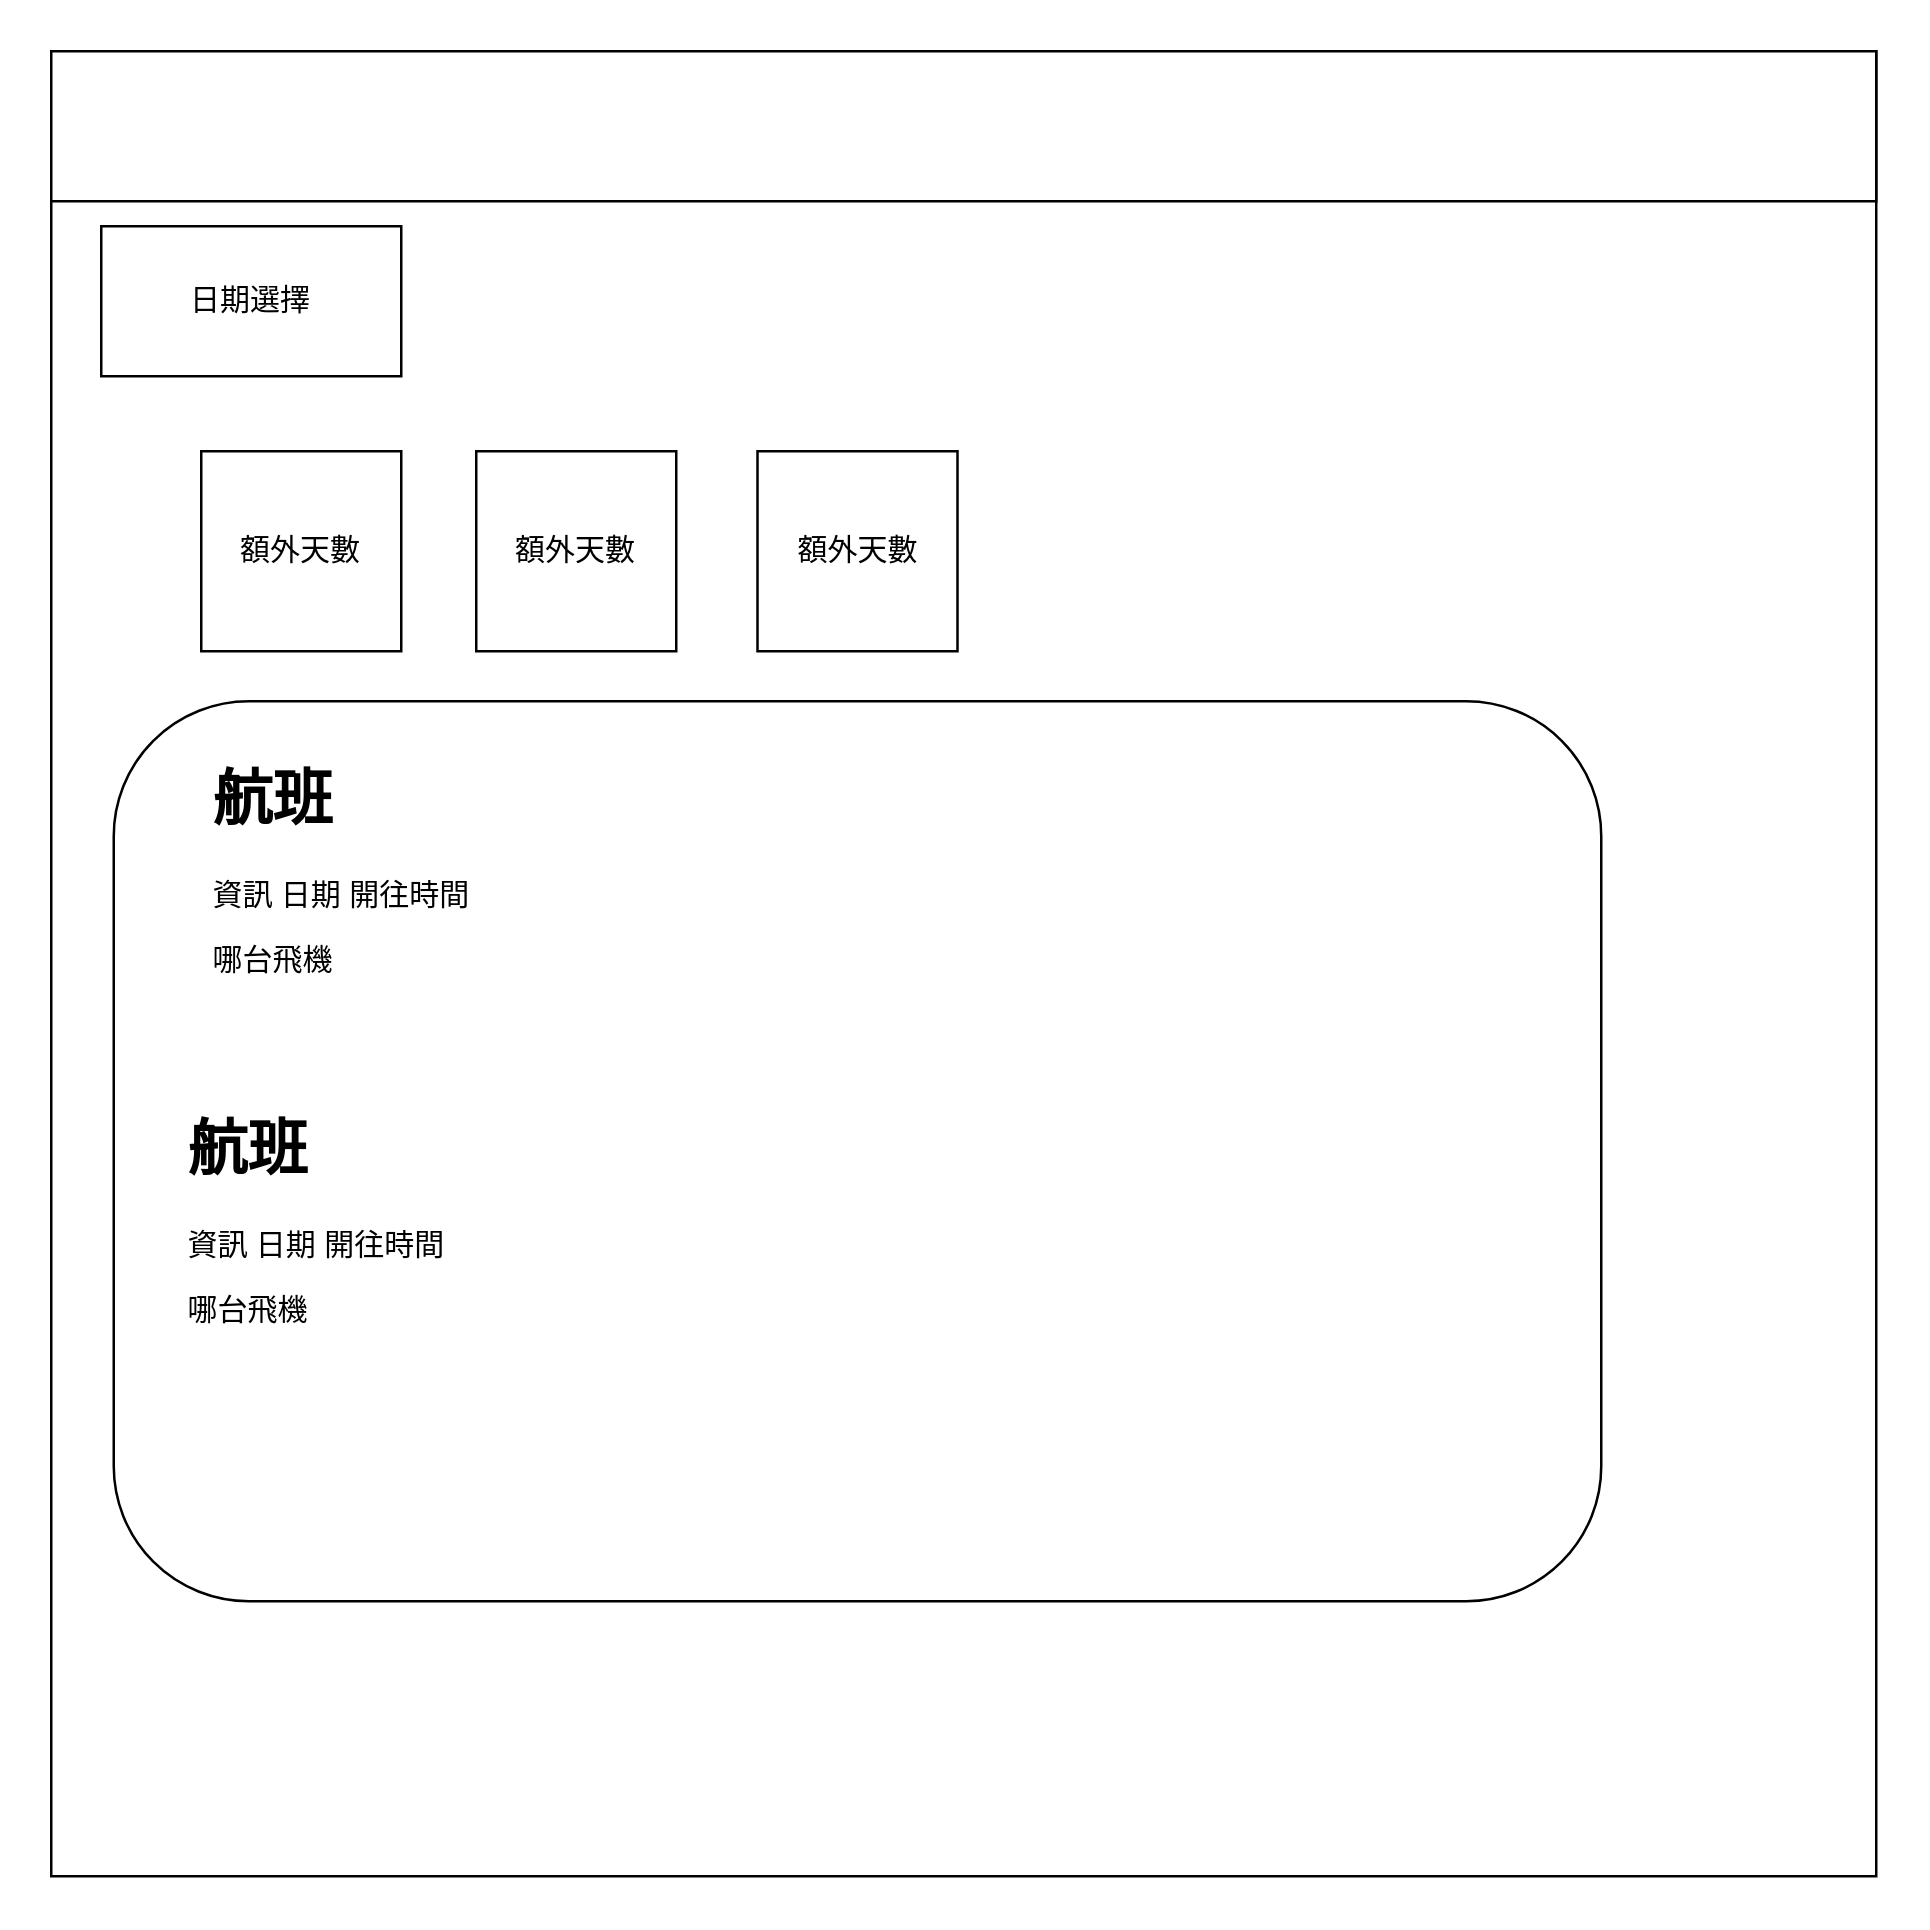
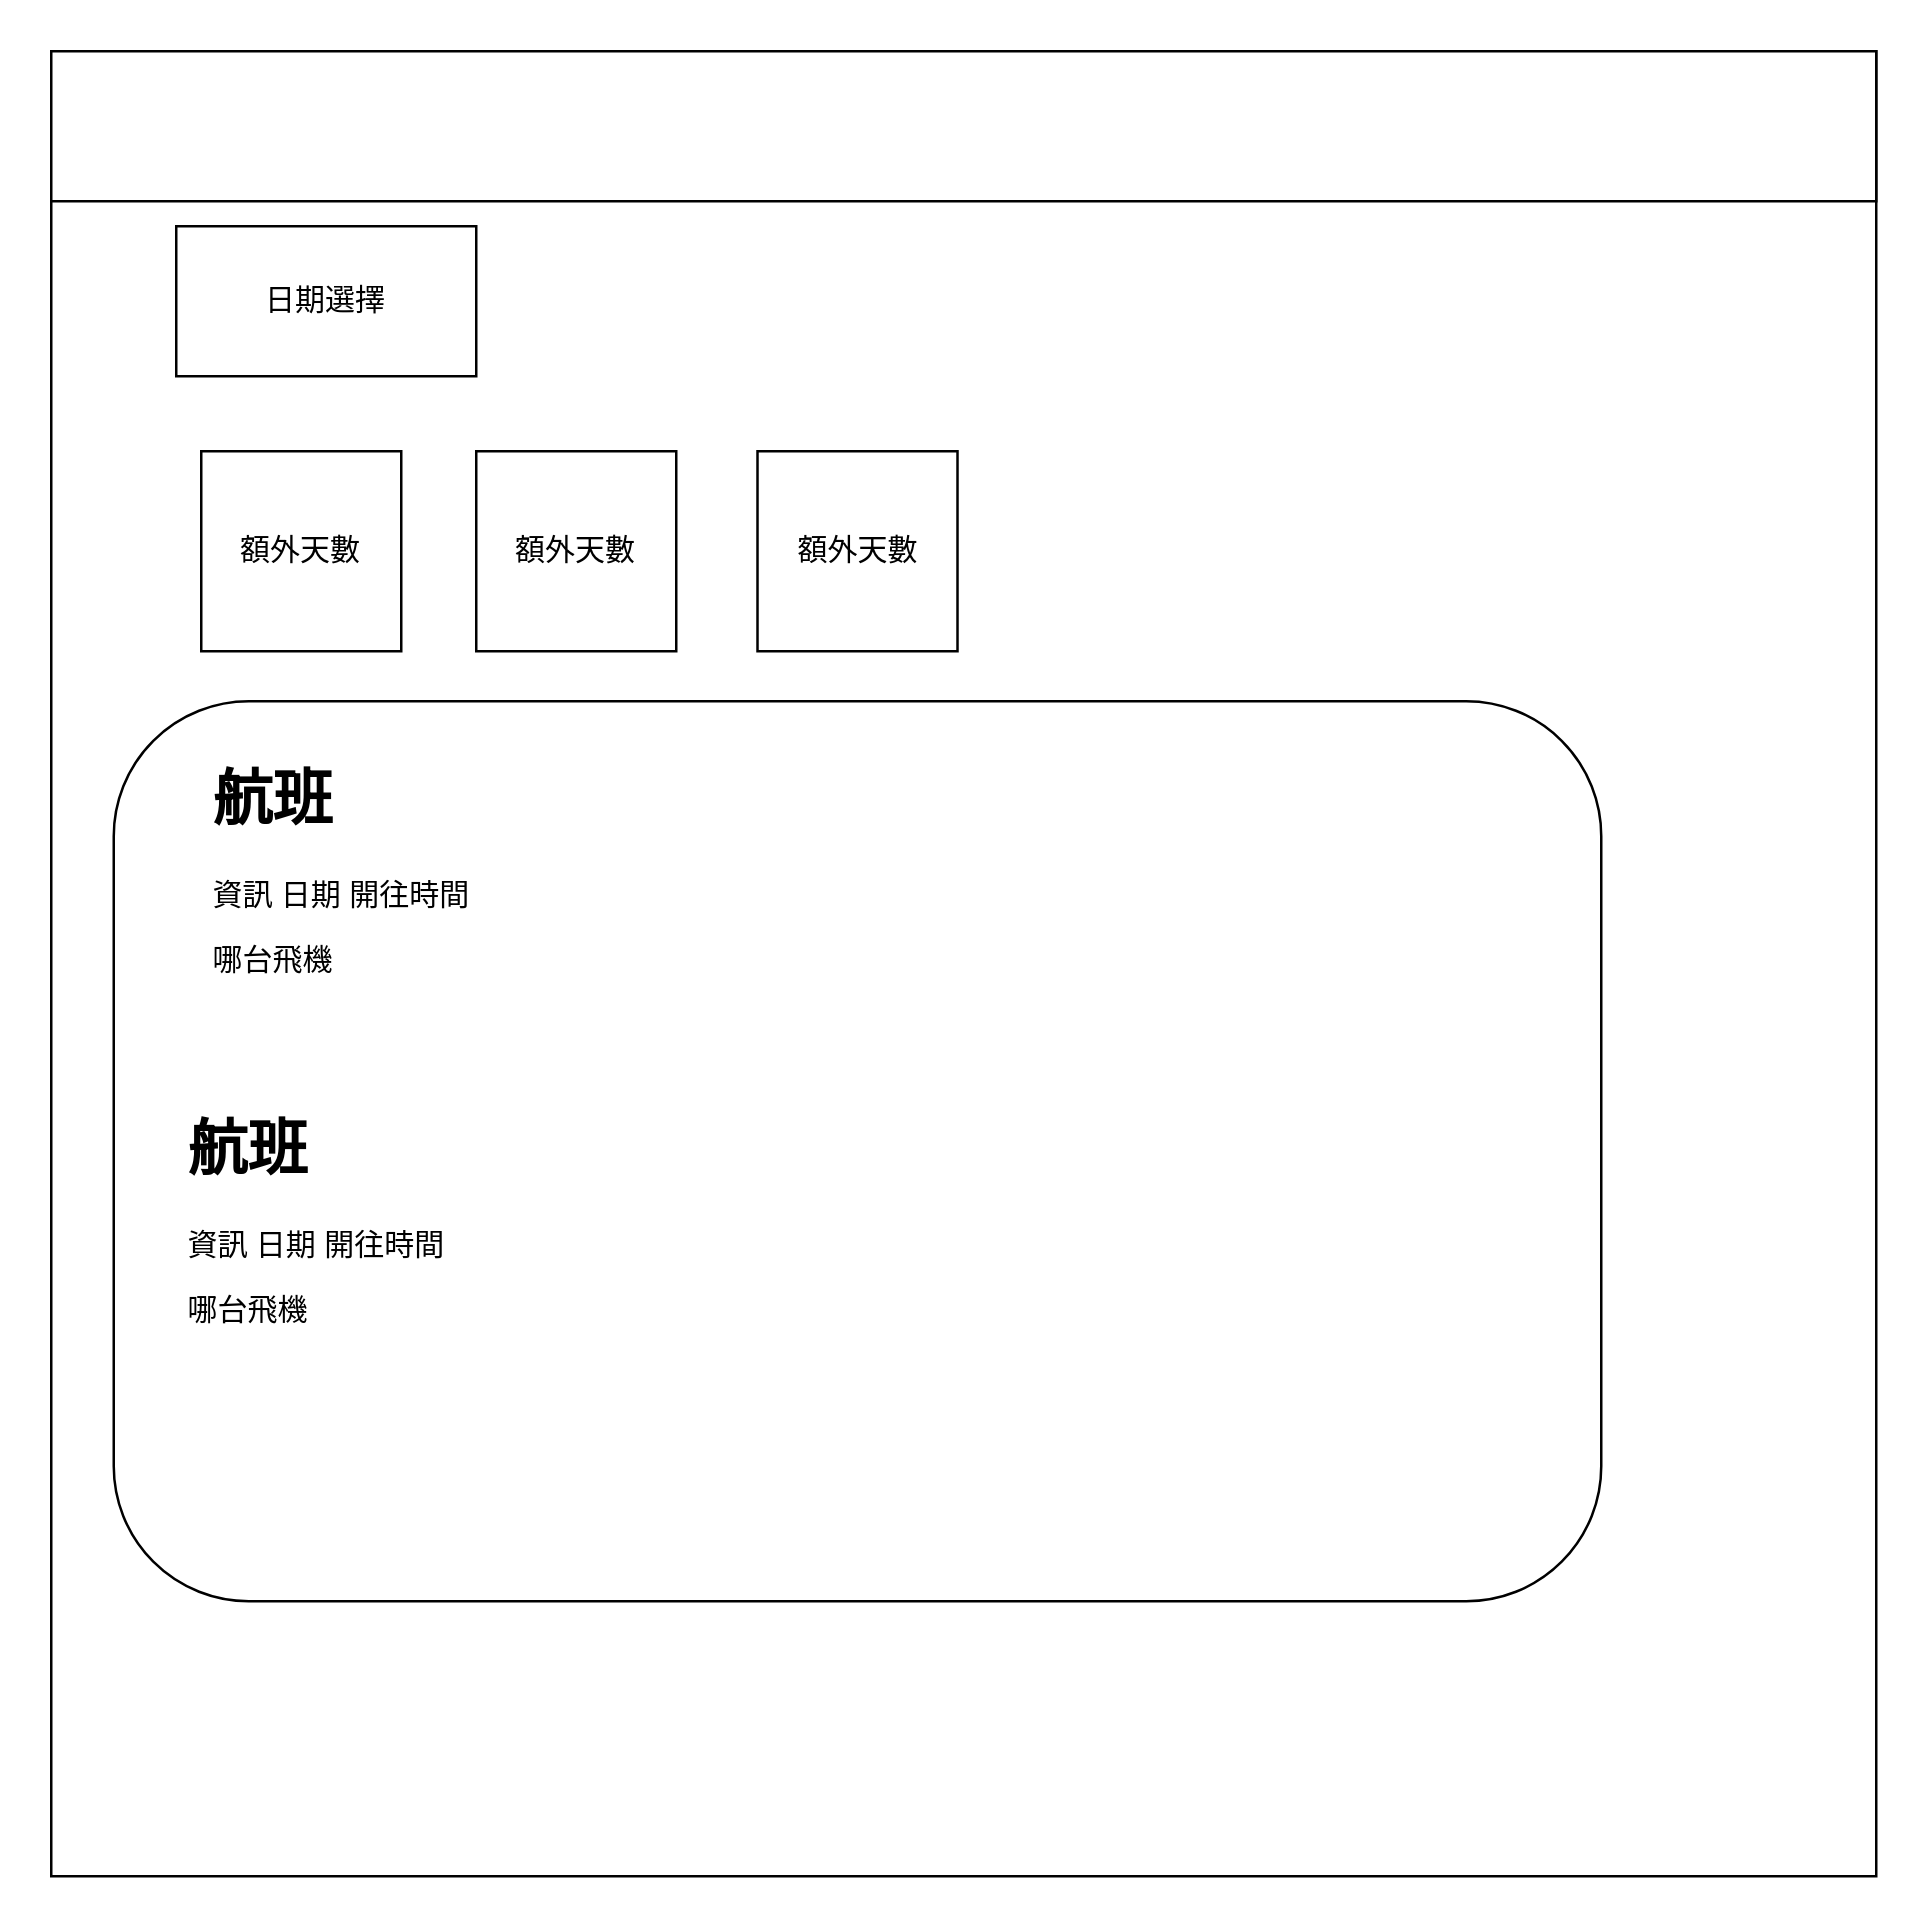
(251, 301) -> (326, 301)
